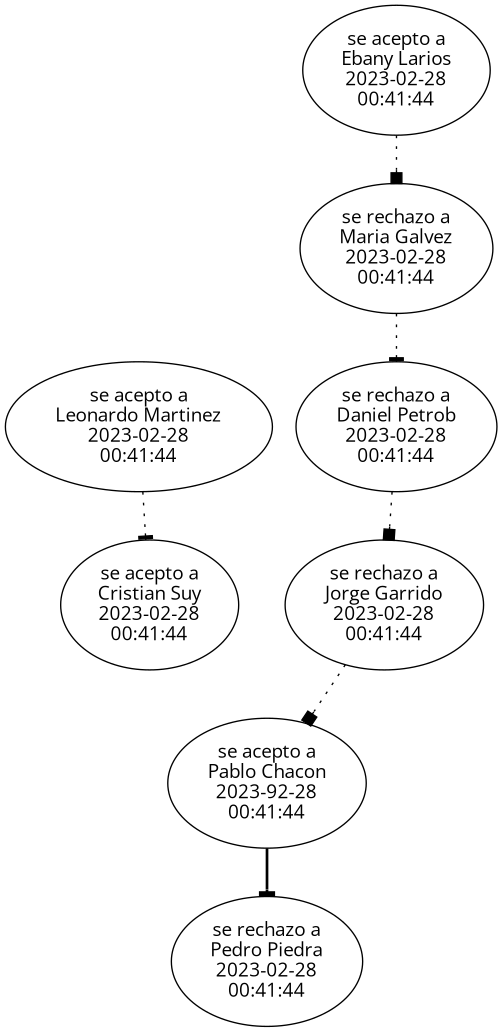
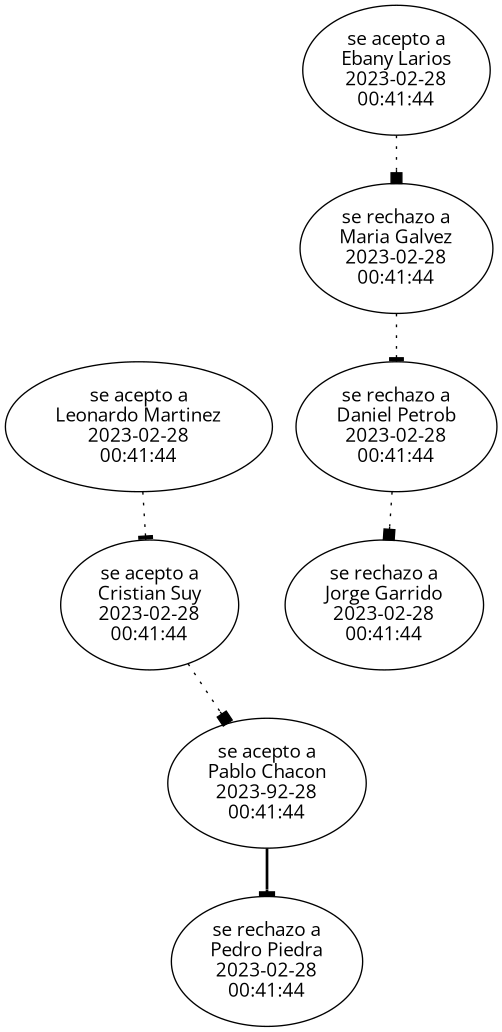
(330, 688) -> (204, 688)
